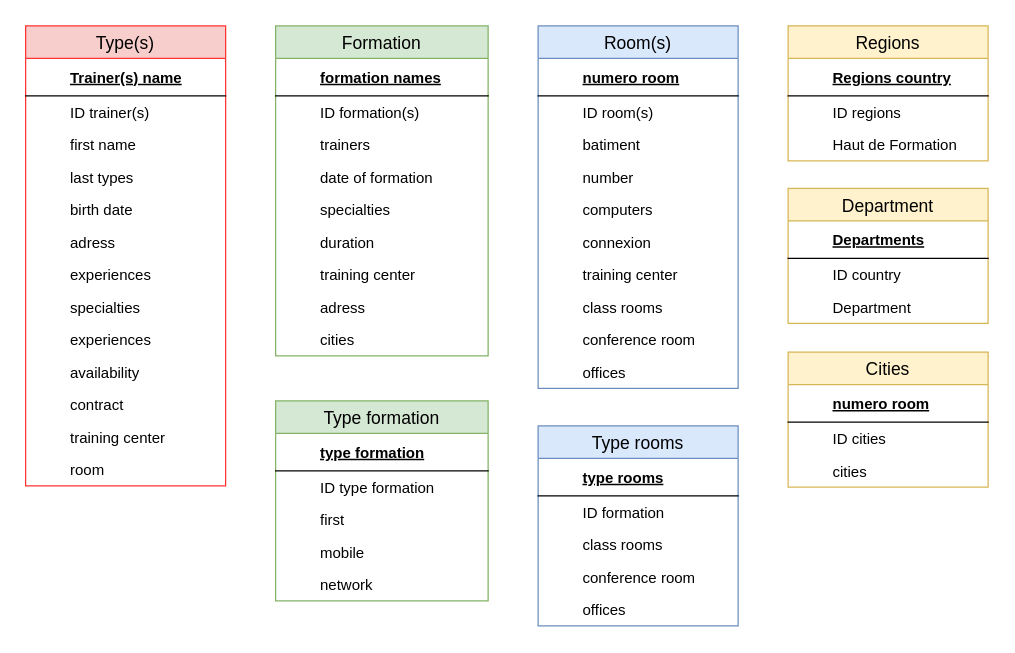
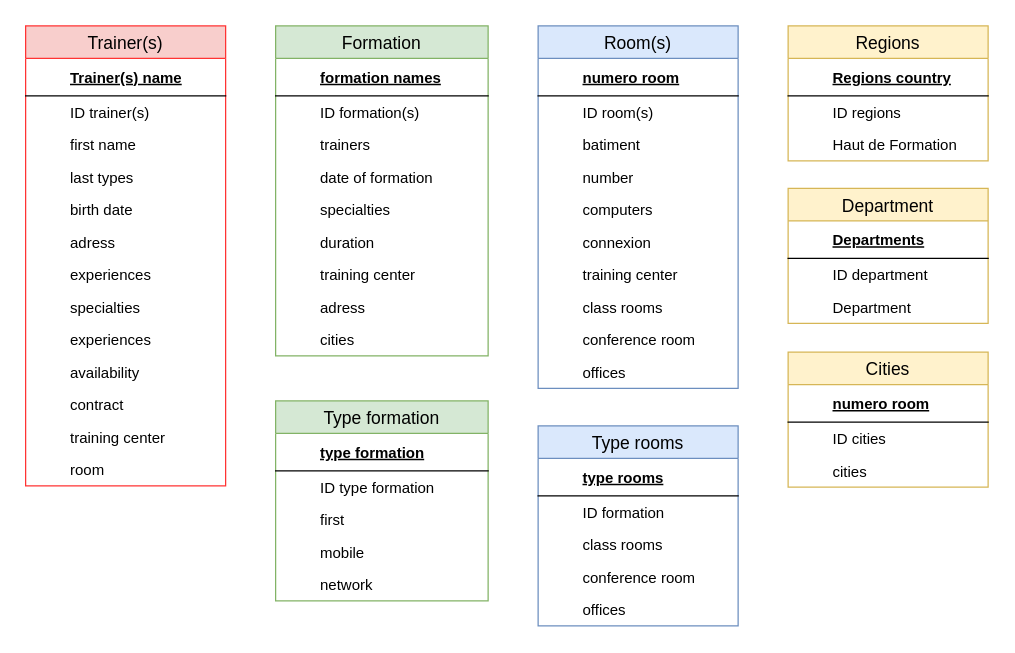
(125, 43) -> (125, 43)
(873, 275) -> (885, 275)
